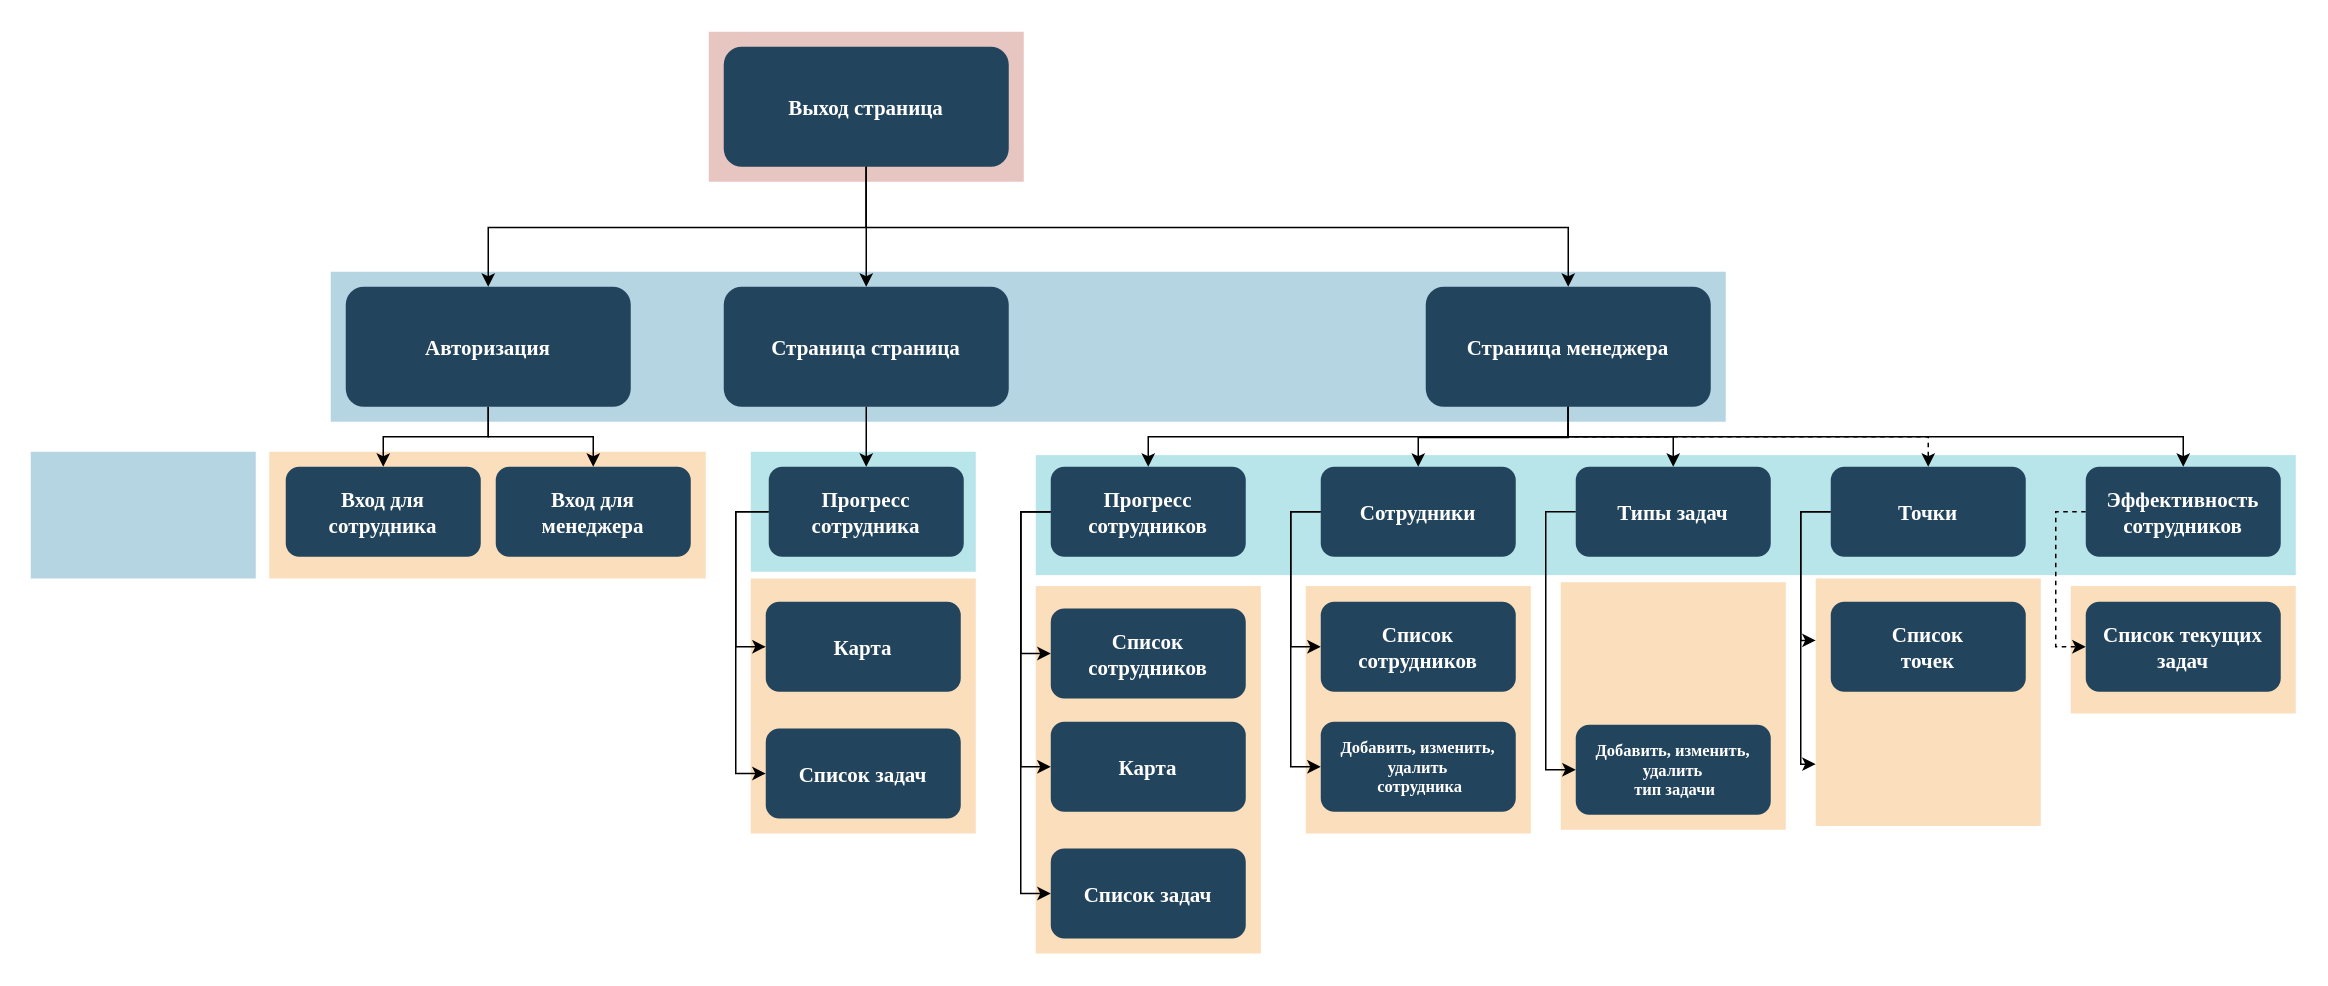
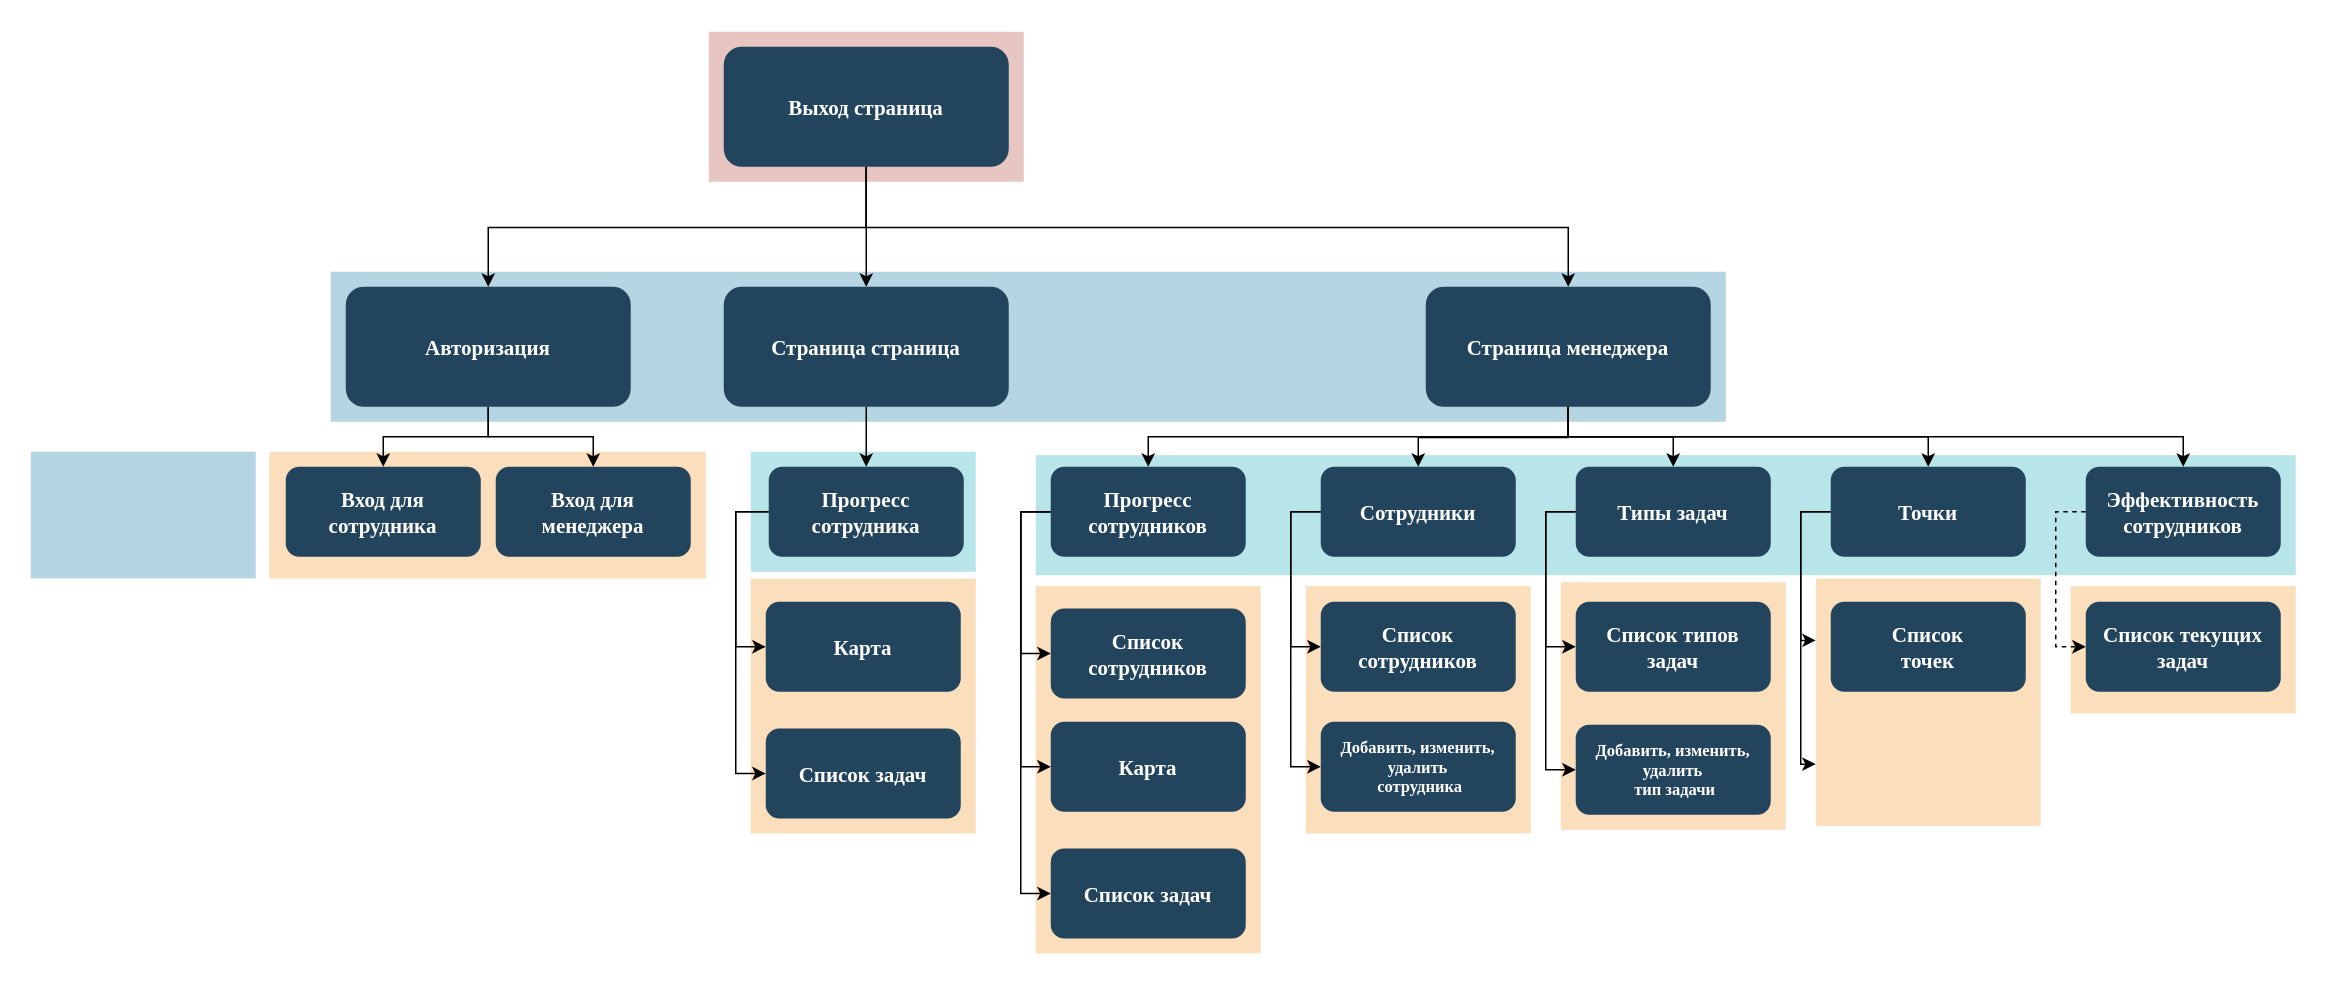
(1928, 446) -> (1928, 446)
none -> (1557, 647)
none -> (1673, 647)
